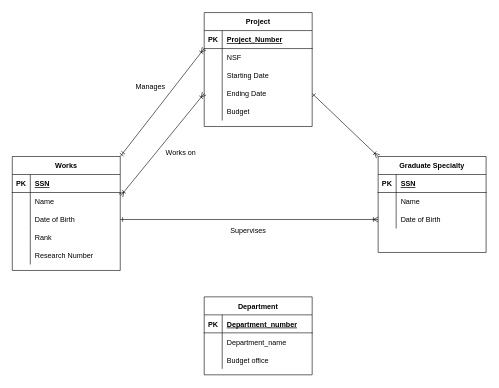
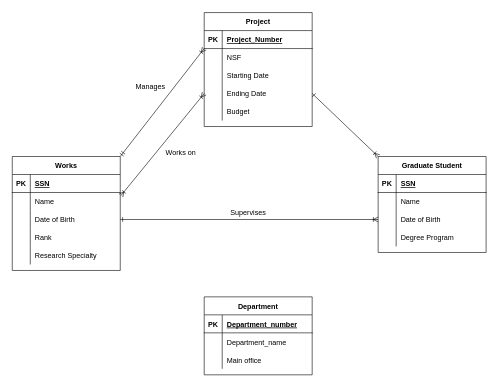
(432, 166) -> (432, 166)
(248, 231) -> (248, 213)
none -> (441, 237)
(64, 256) -> (68, 256)
(251, 360) -> (246, 360)
